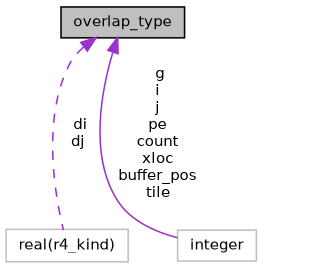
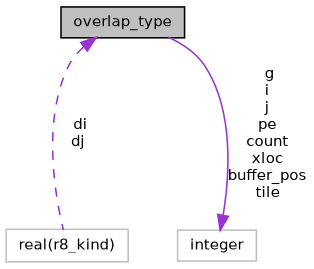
(103, 163) -> (224, 115)
(67, 246) -> (67, 246)
